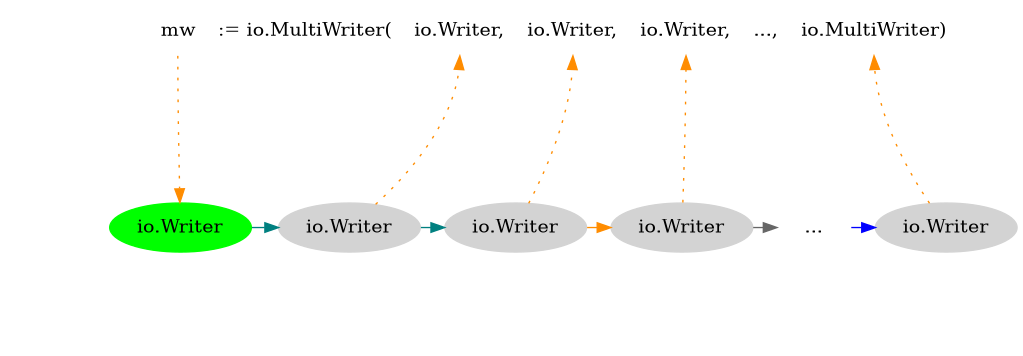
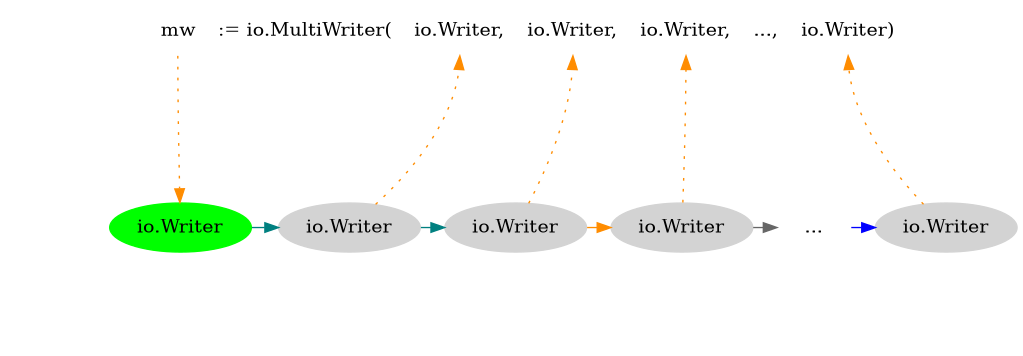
(874, 30) -> (848, 30)
